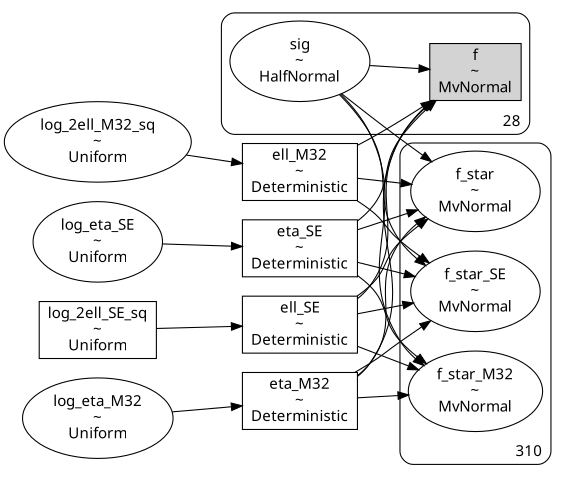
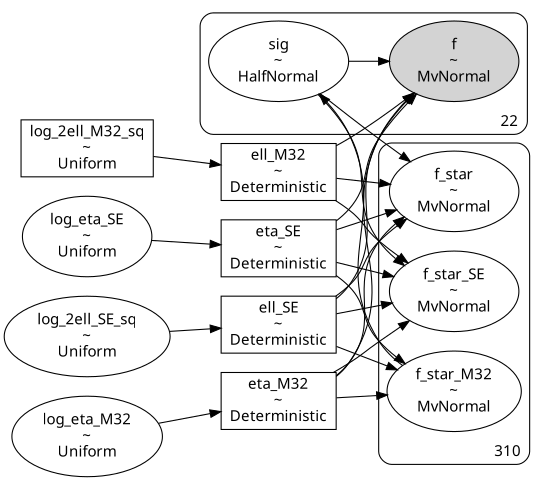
(475, 72) -> (454, 61)
(512, 122) -> (510, 122)
(98, 142) -> (87, 148)
(383, 225) -> (361, 236)
(98, 330) -> (87, 336)
